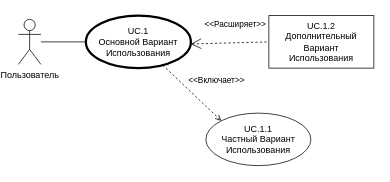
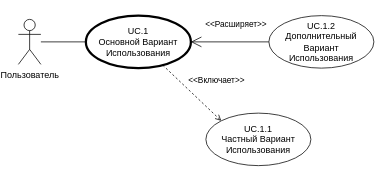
(321, 42) -> (321, 42)
(231, 43) -> (231, 42)
